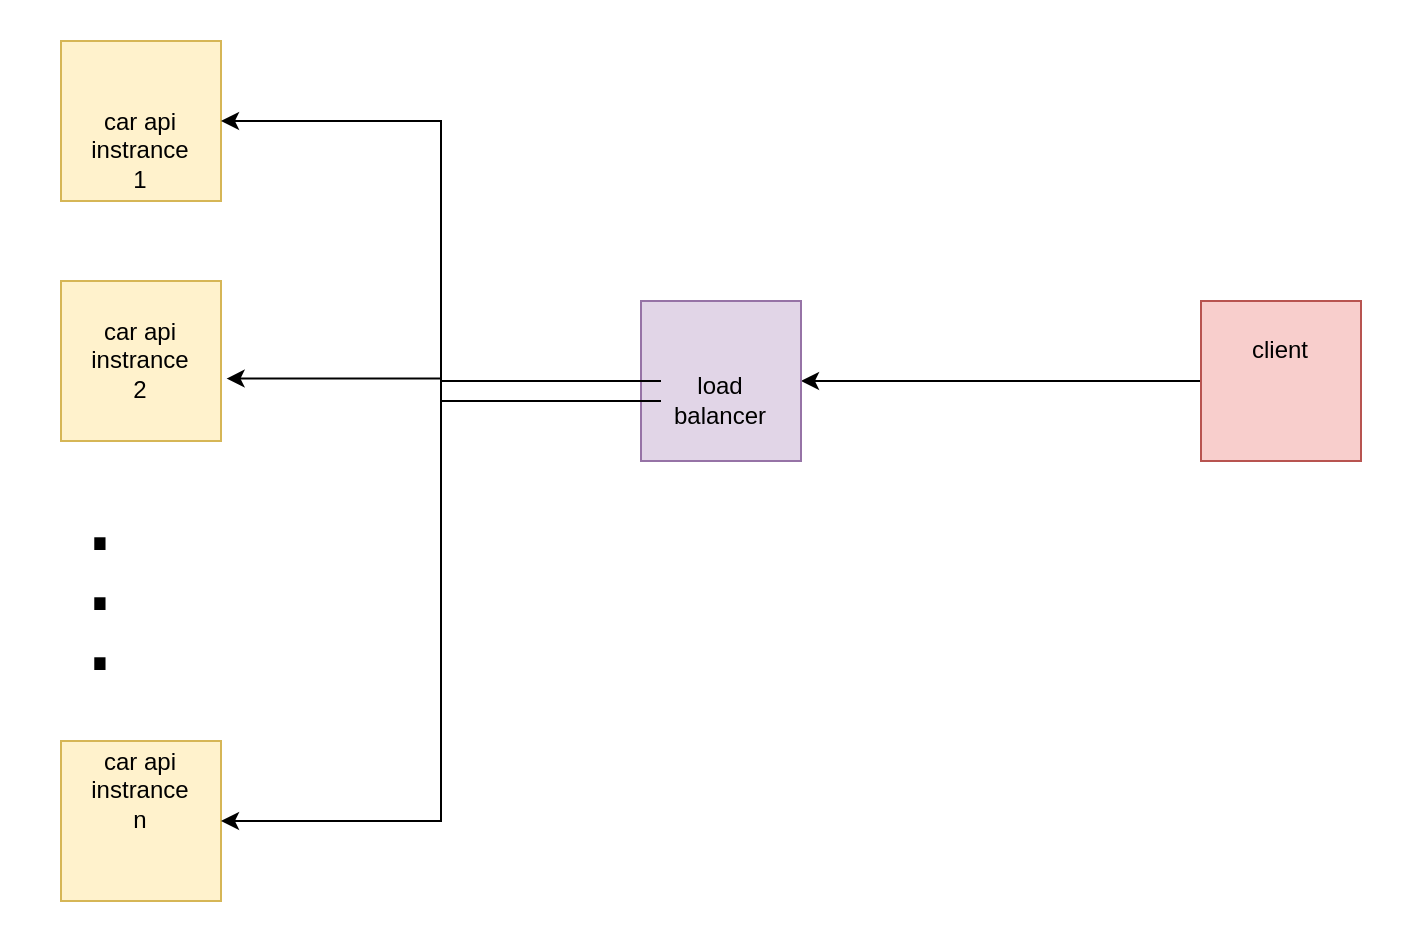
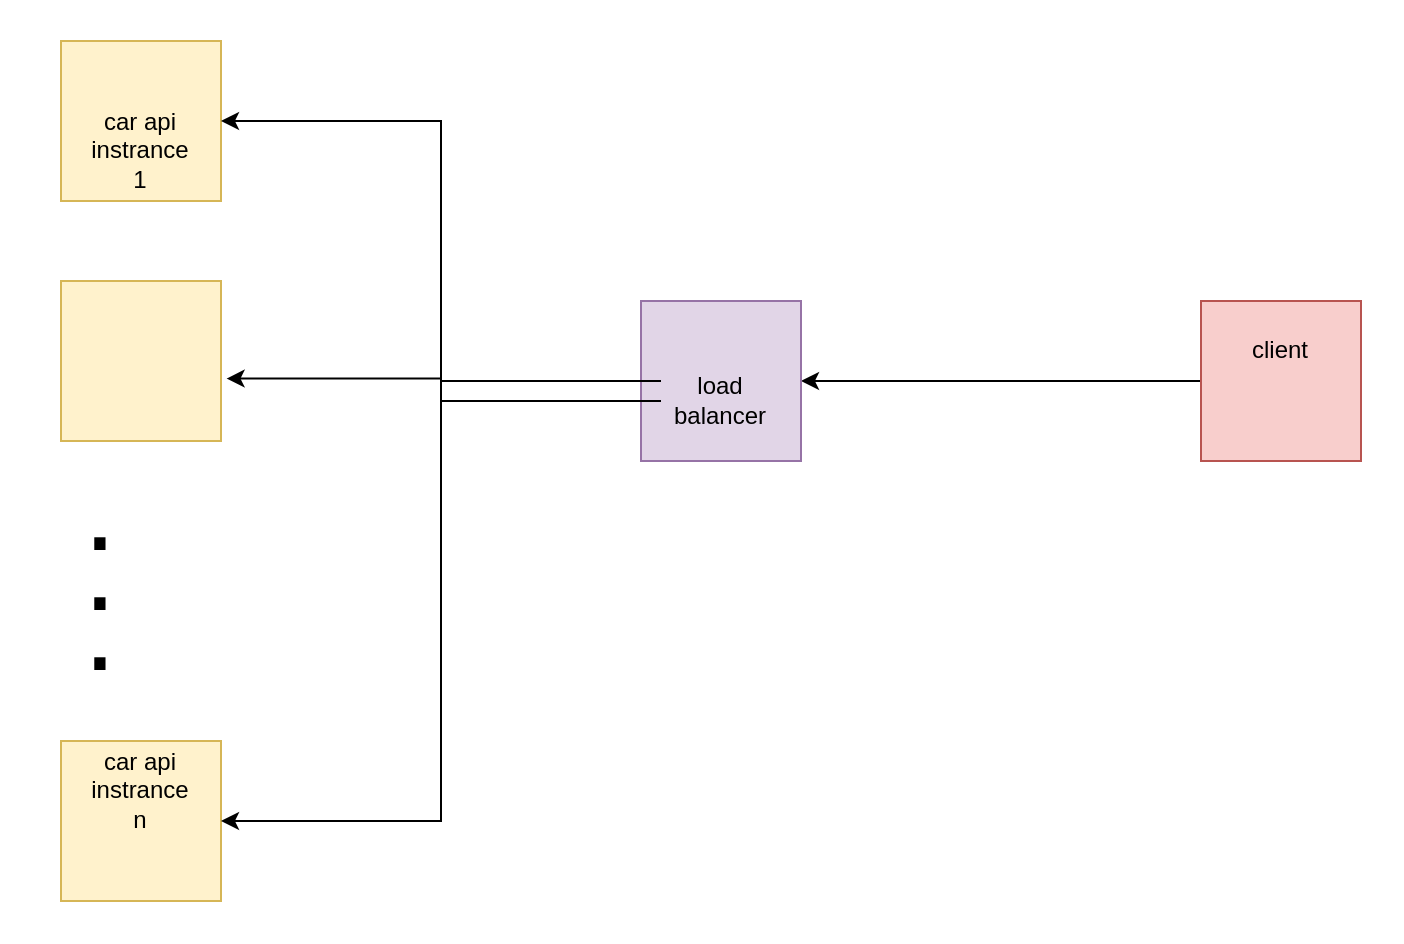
(141, 361) -> none
